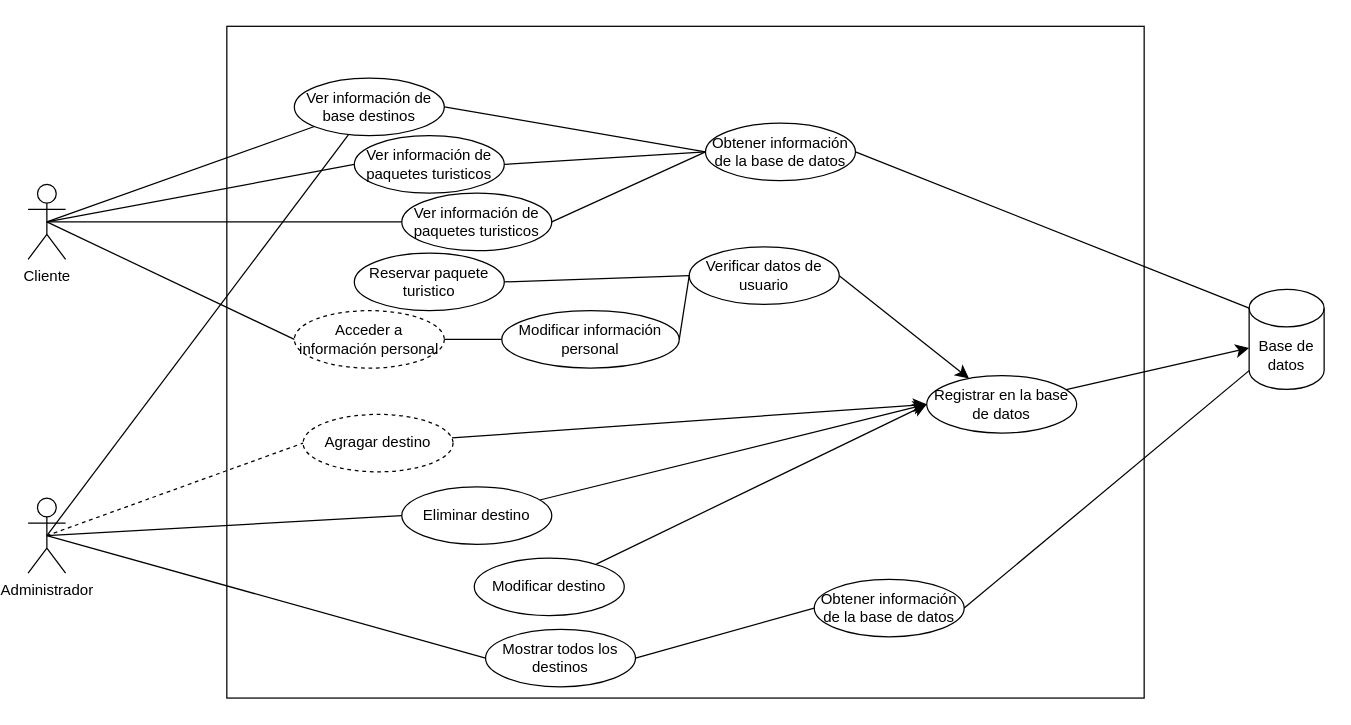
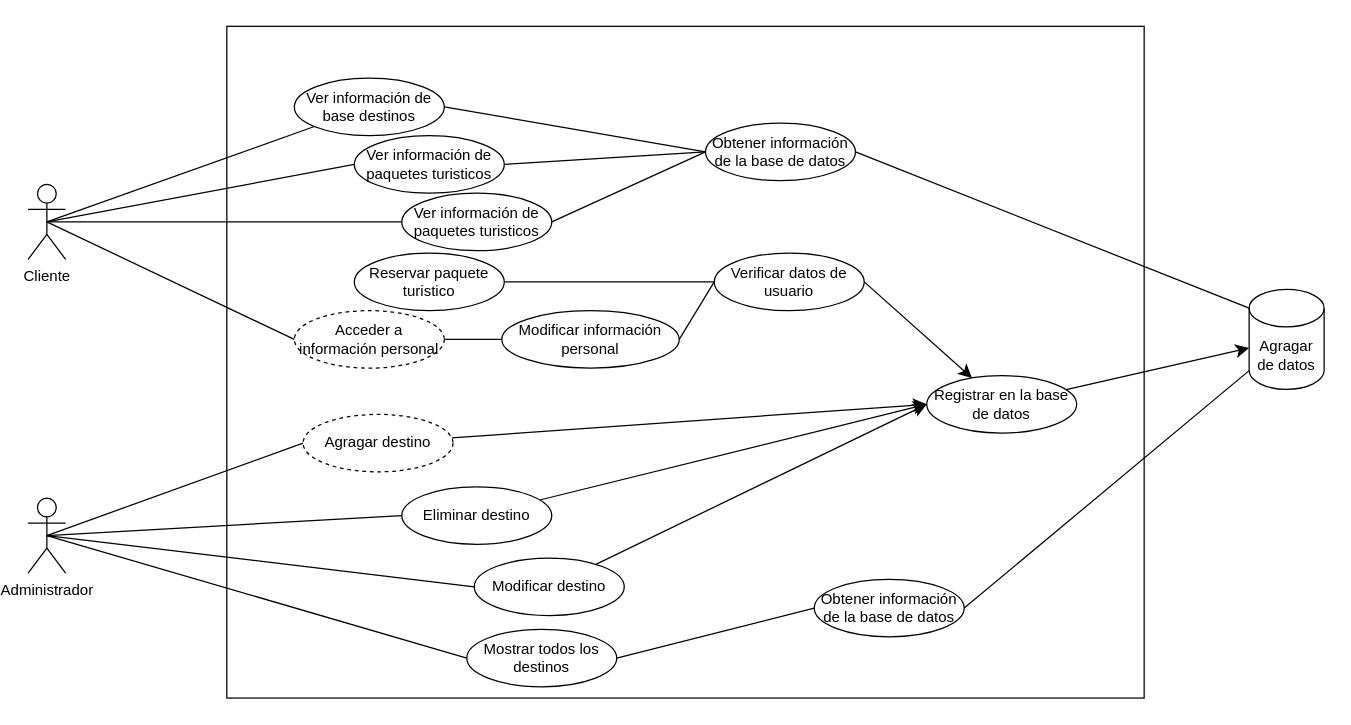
(764, 276) -> (789, 282)
(199, 333) -> (267, 562)
(1287, 356) -> (1287, 356)
(183, 486) -> (183, 486)
(561, 658) -> (542, 658)
